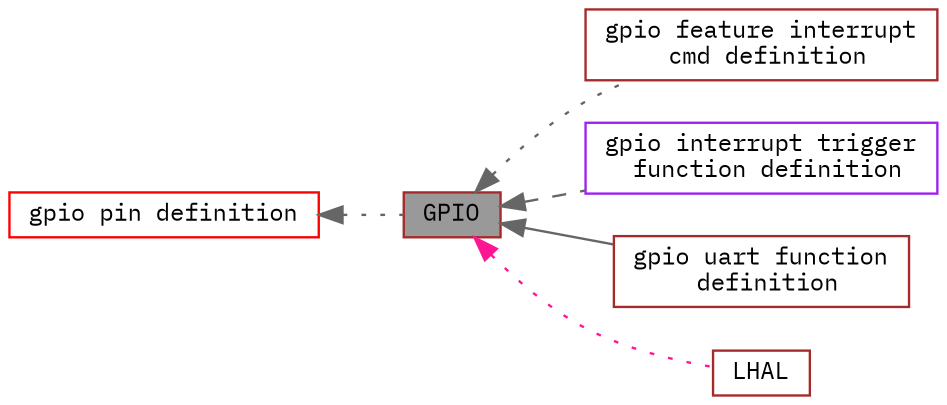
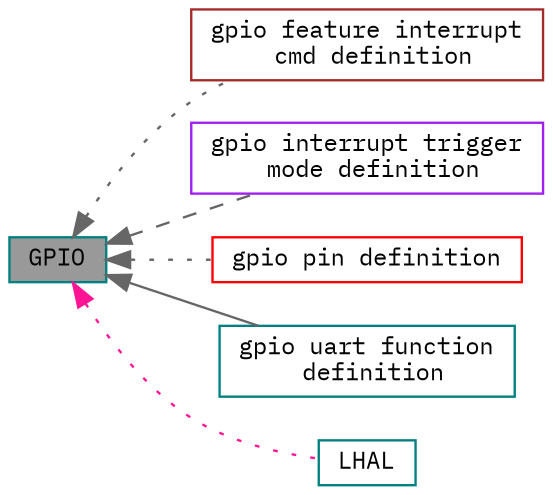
(761, 158) -> (367, 158)
(373, 215) -> (171, 260)
(452, 215) -> (58, 260)
(761, 272) -> (367, 361)
(761, 373) -> (367, 463)
